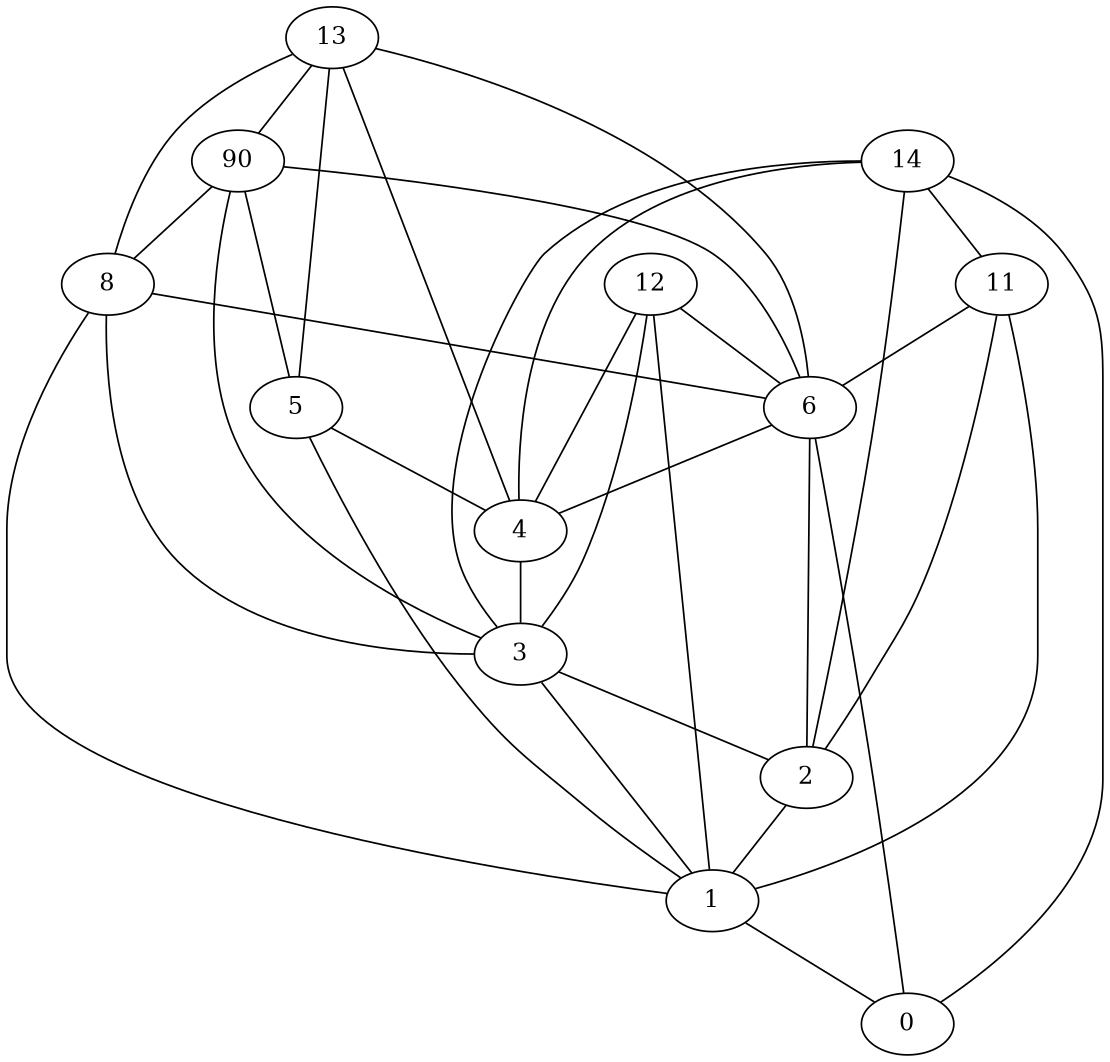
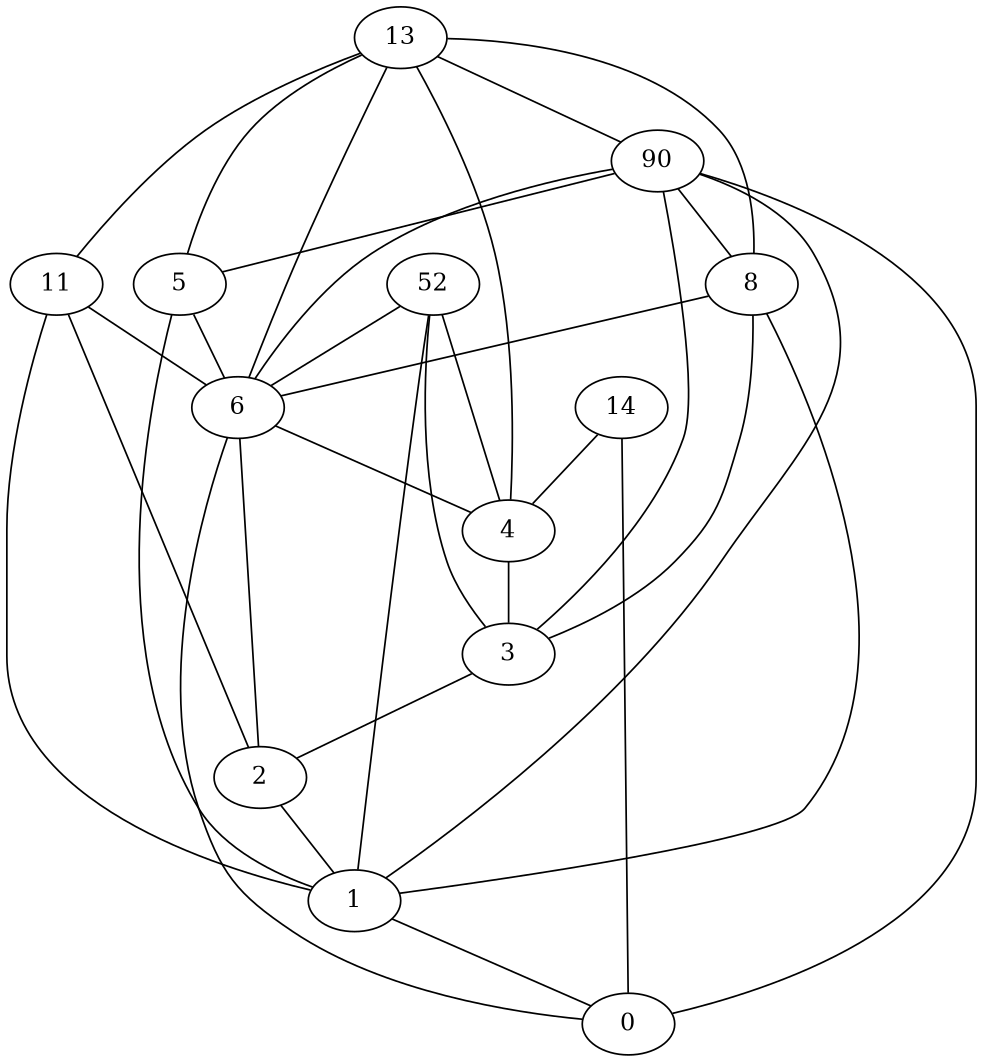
(955, 223) -> (202, 132)
(525, 281) -> none
(651, 284) -> (433, 284)
(408, 469) -> (209, 346)
(866, 470) -> none
none -> (976, 605)
(617, 778) -> (728, 551)
